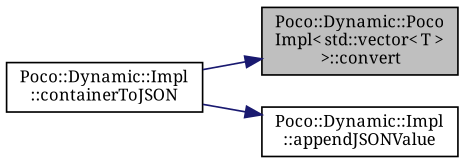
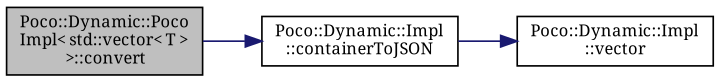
(224, 66) -> (224, 41)
(360, 132) -> (615, 41)
